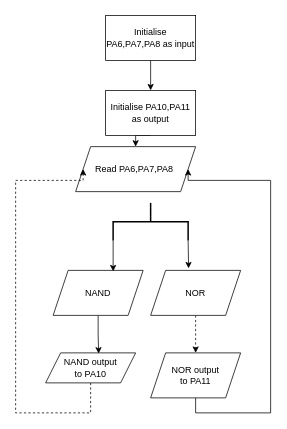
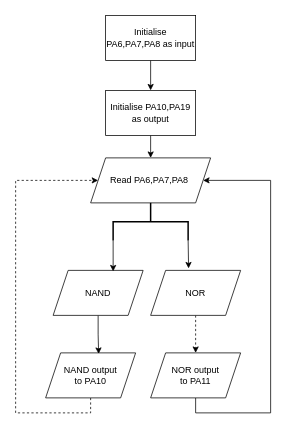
(150, 113) -> (150, 113)
(135, 169) -> (150, 180)
(90, 368) -> (90, 375)
